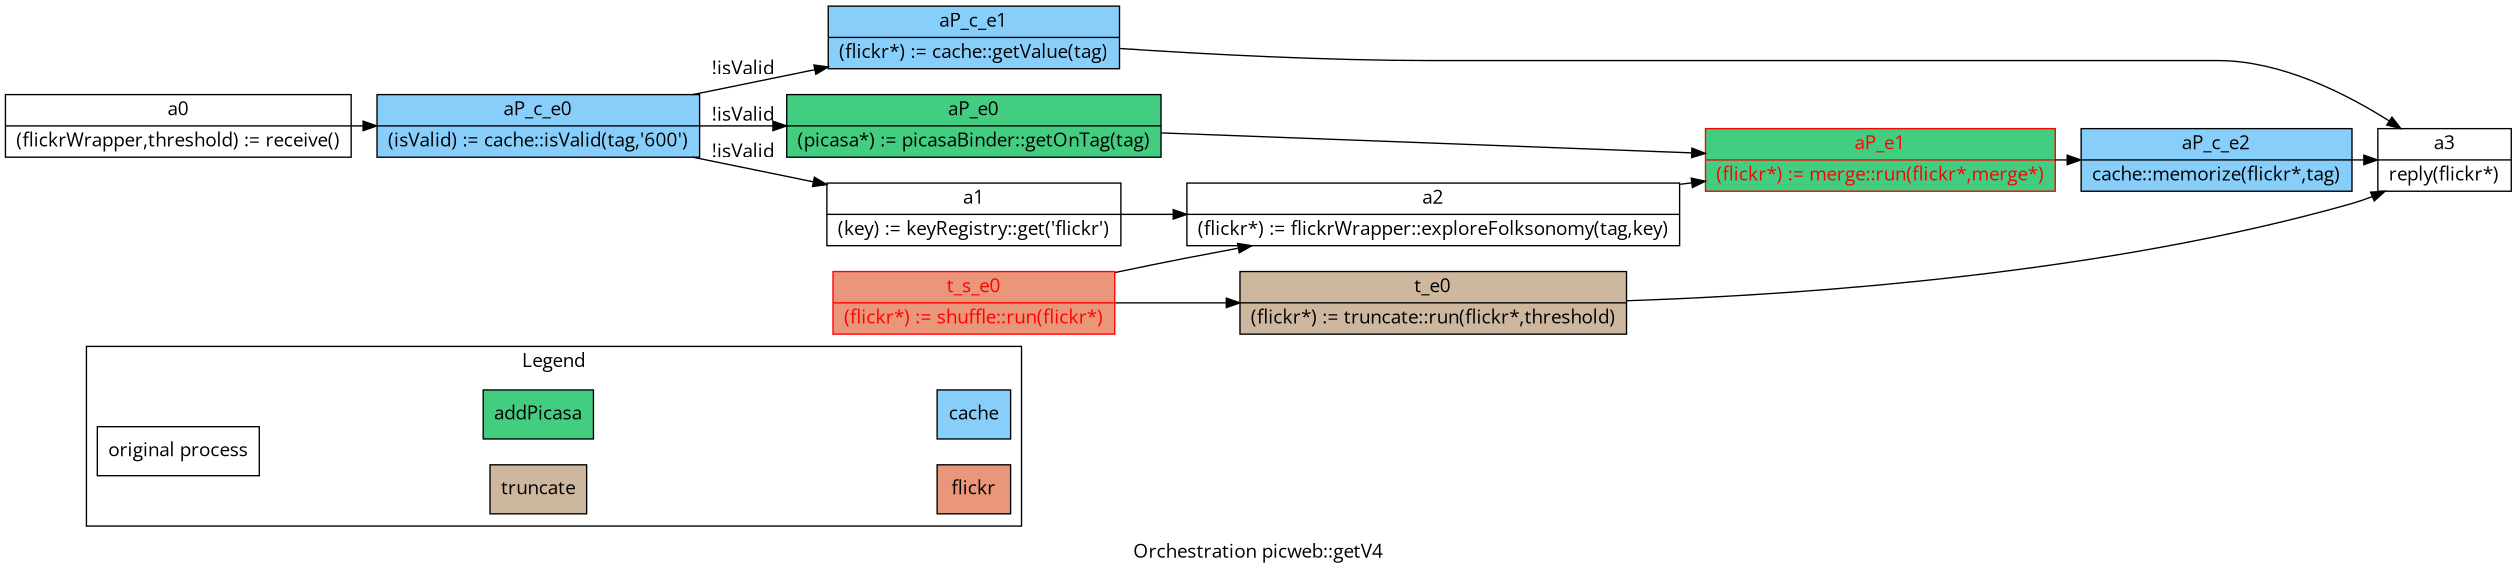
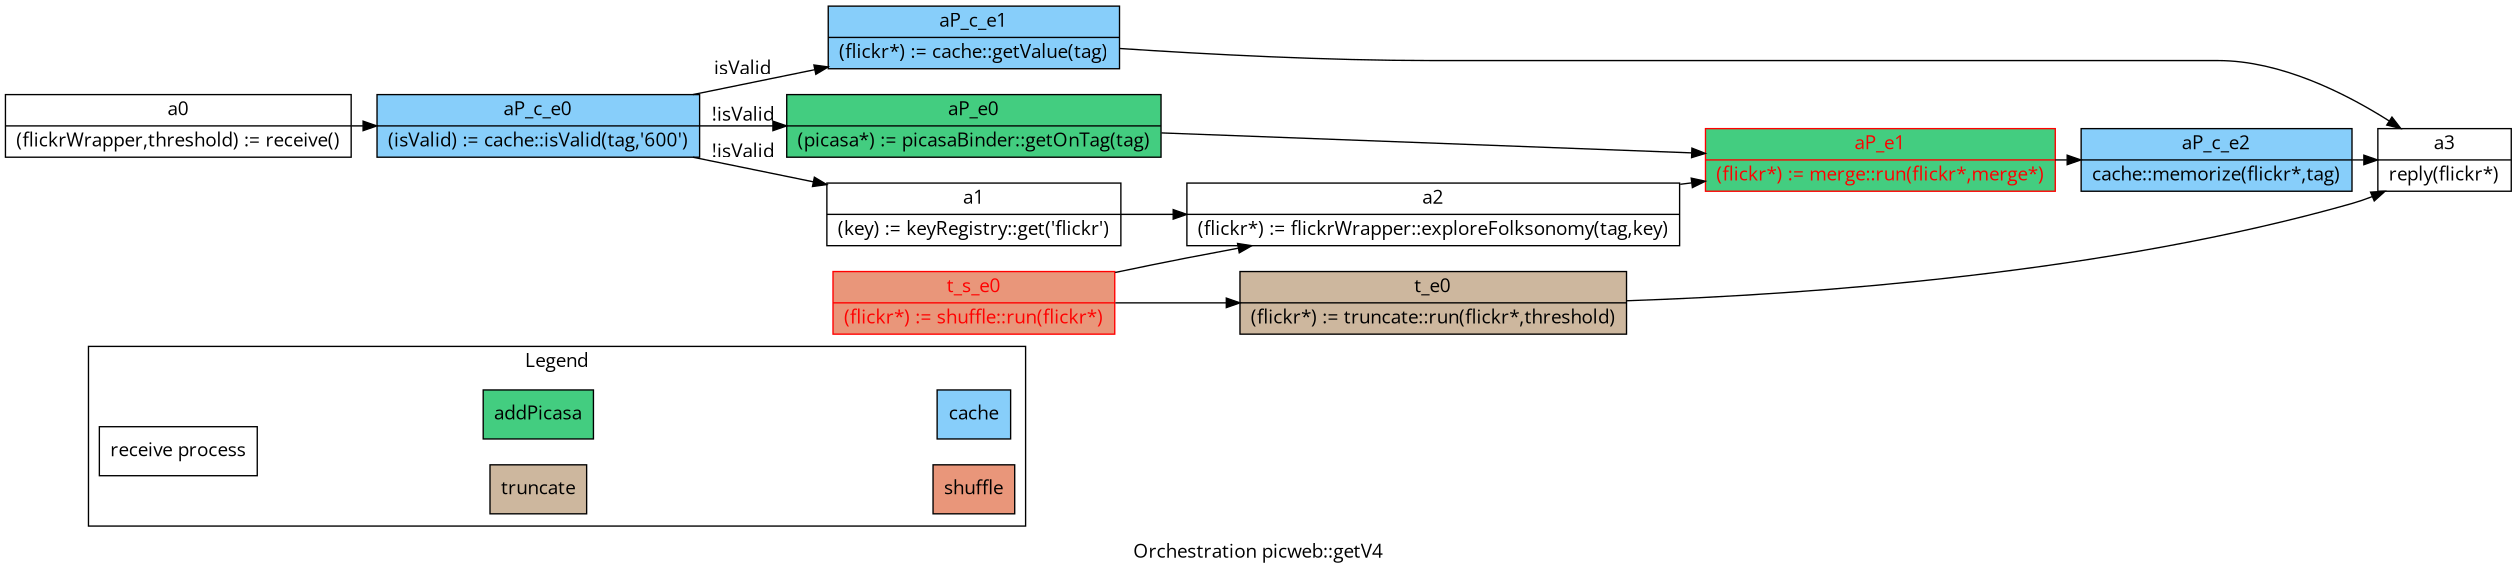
(743, 69) -> (743, 69)
(178, 451) -> (178, 451)
(974, 489) -> (974, 489)
